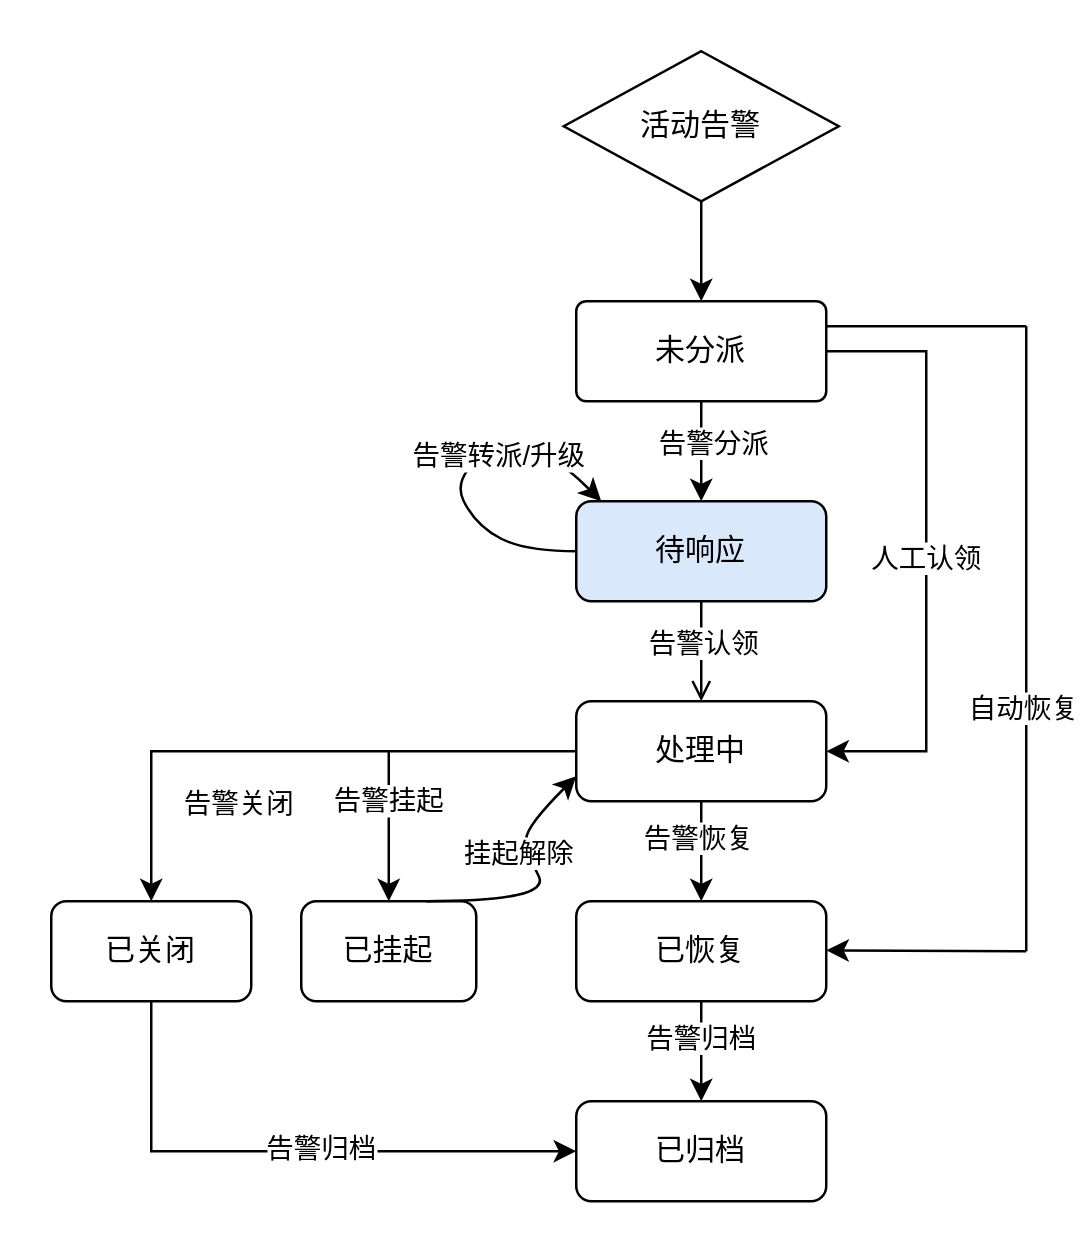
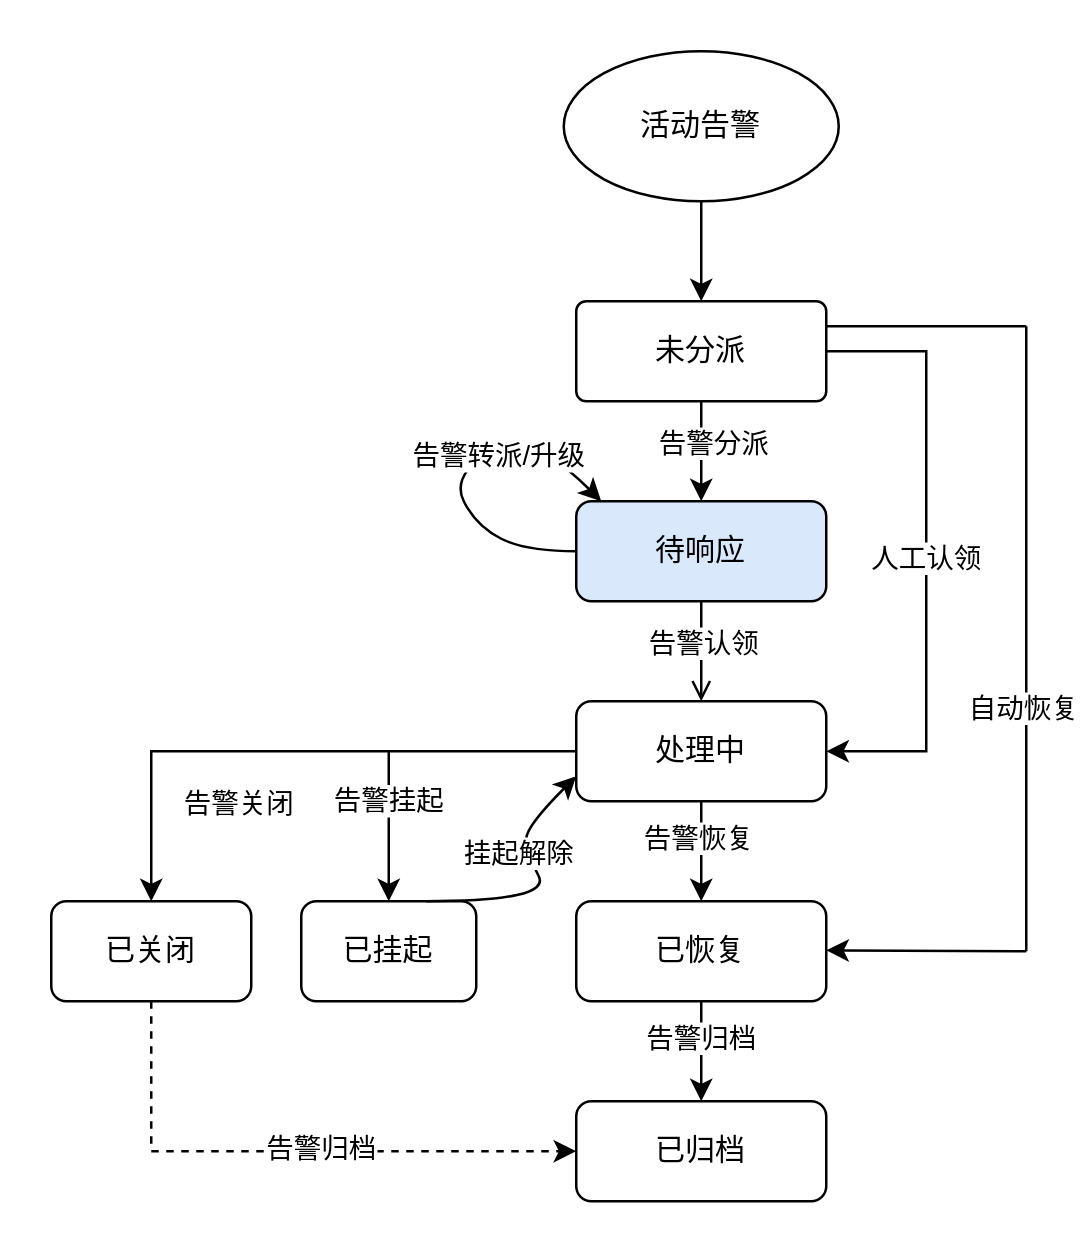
(701, 126) -> (701, 126)
(151, 1137) -> (151, 1137)
